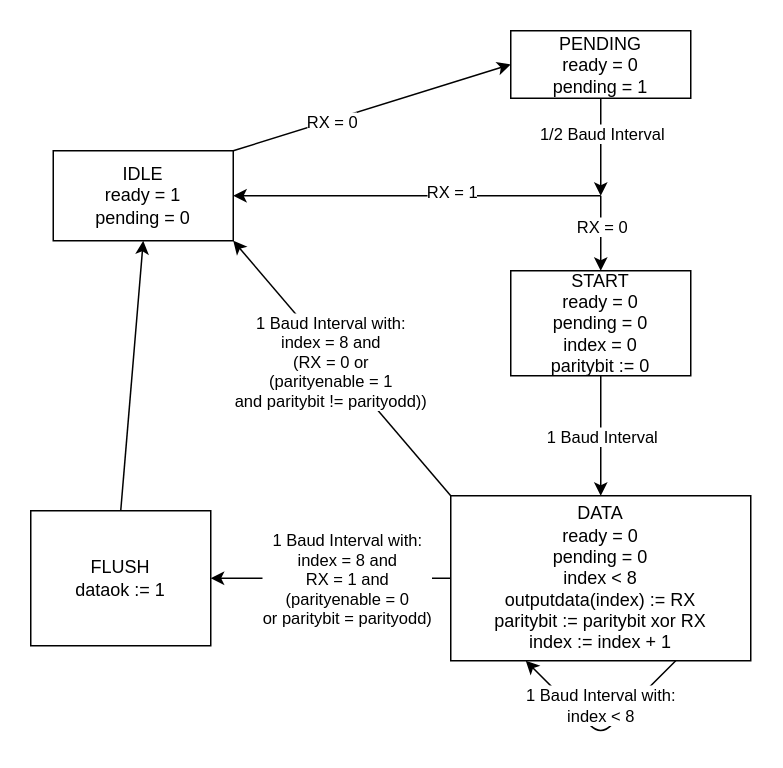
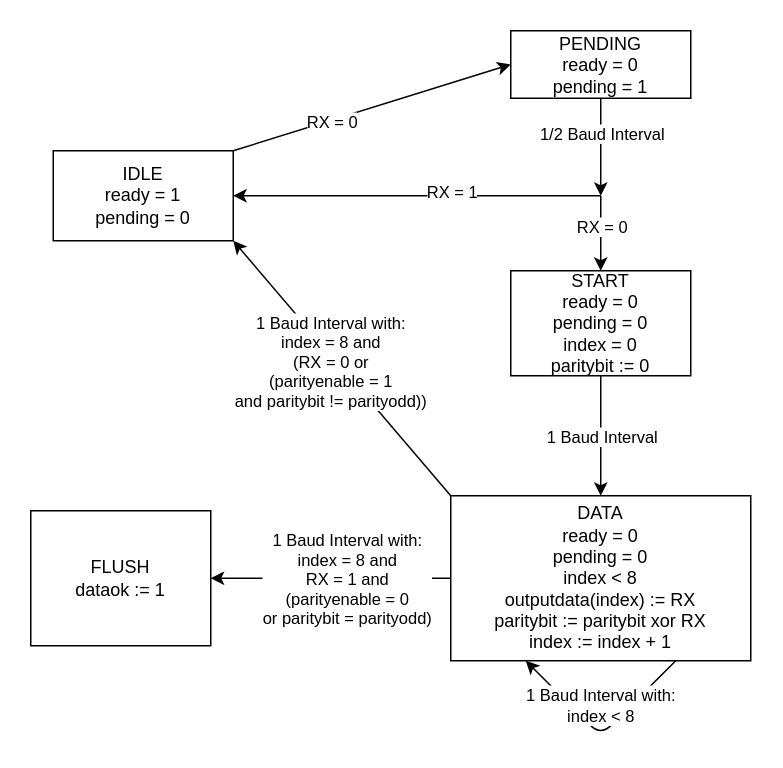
(132, 381) -> none
